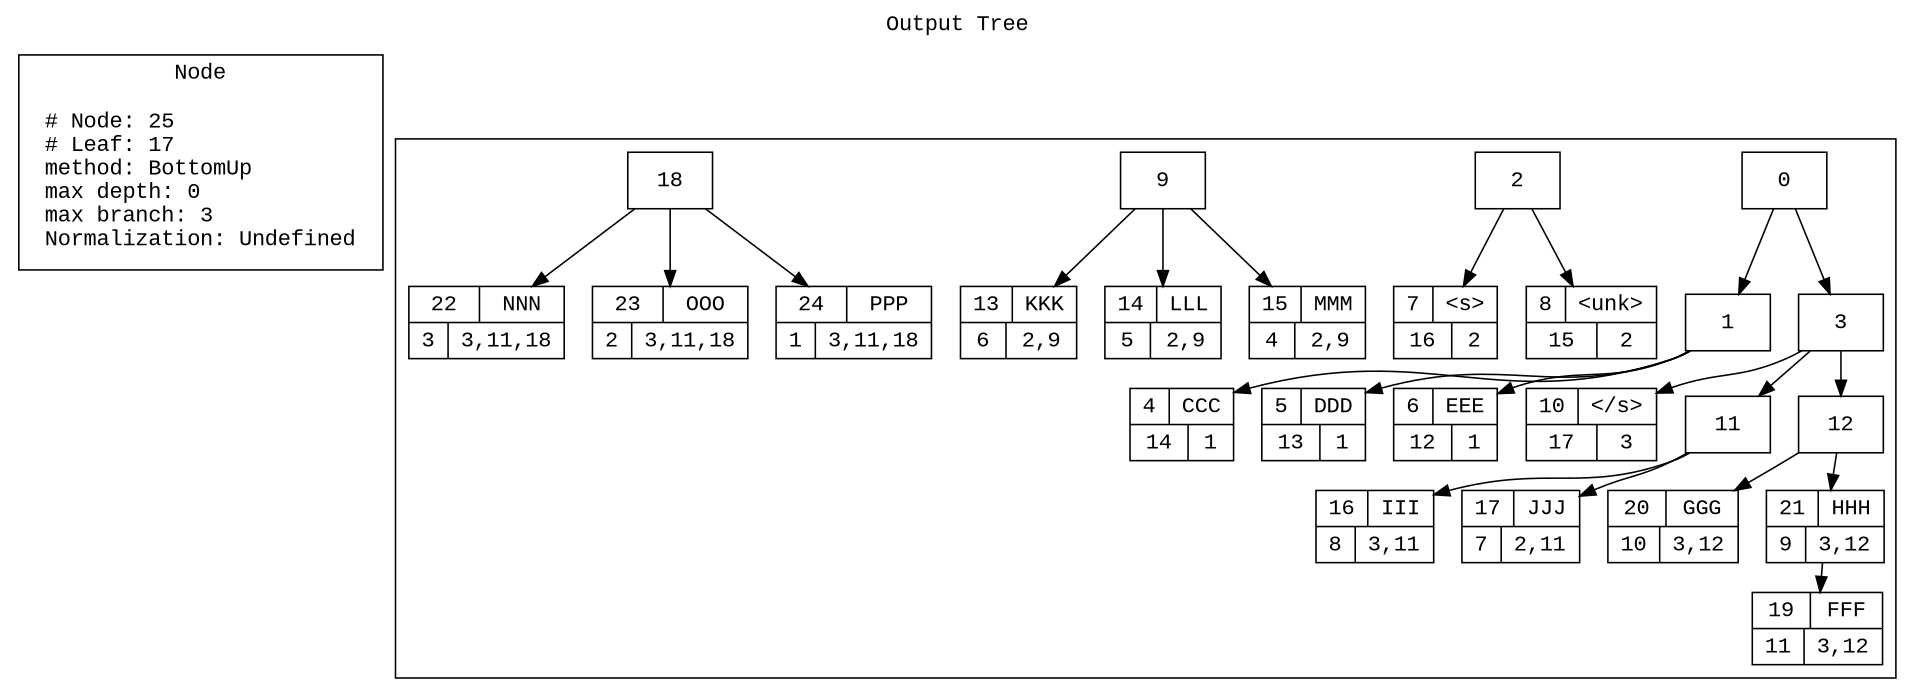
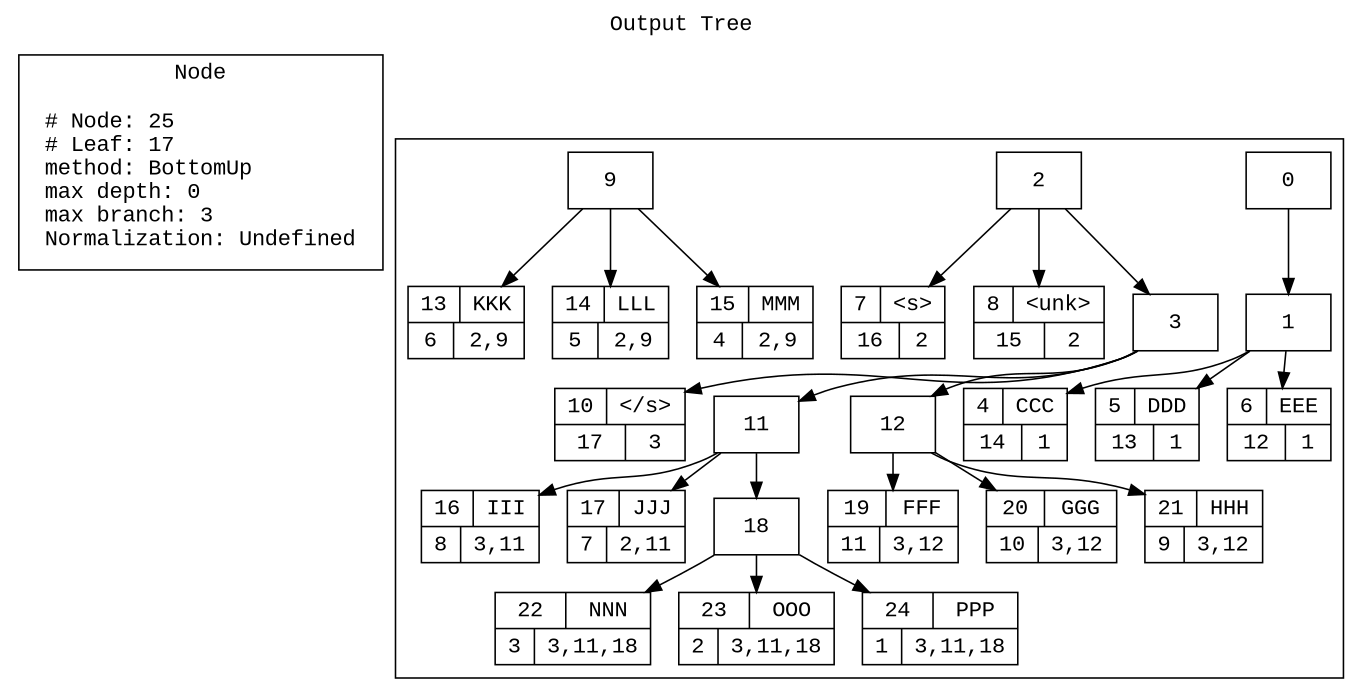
(1810, 244) -> (1102, 246)
none -> (756, 468)
(1822, 570) -> (893, 464)
